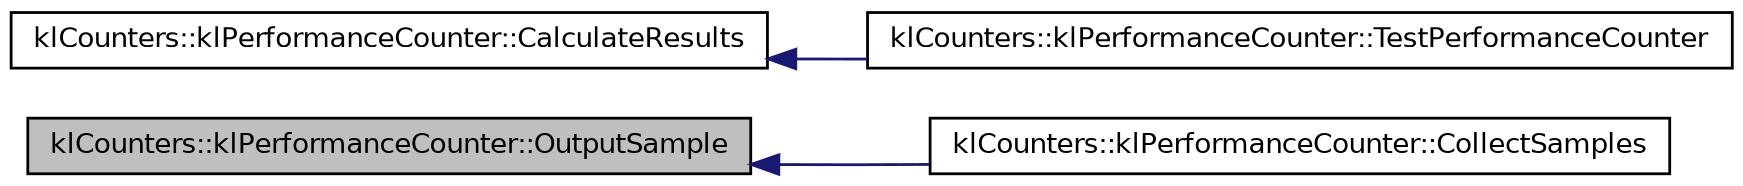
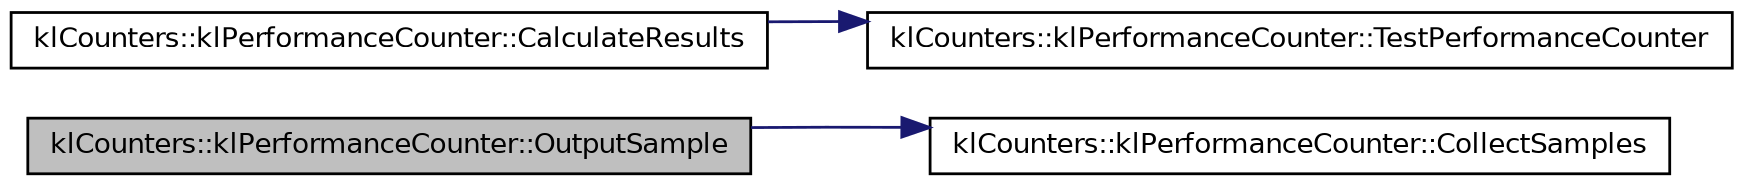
(832, 59) -> (804, 22)
(855, 165) -> (826, 127)
